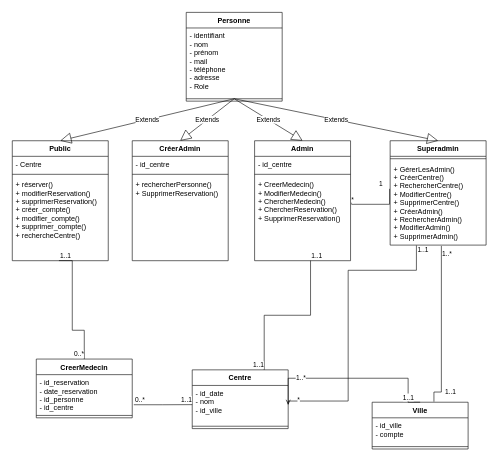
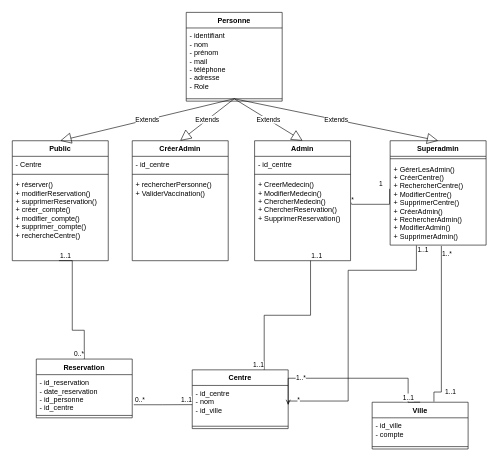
(179, 185) -> (179, 185)
(84, 367) -> (84, 367)
(212, 394) -> (216, 394)
